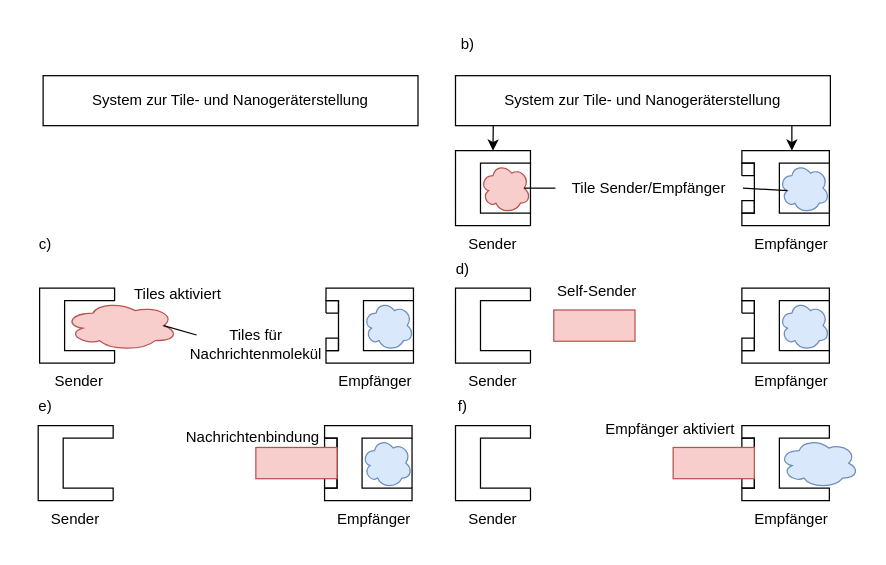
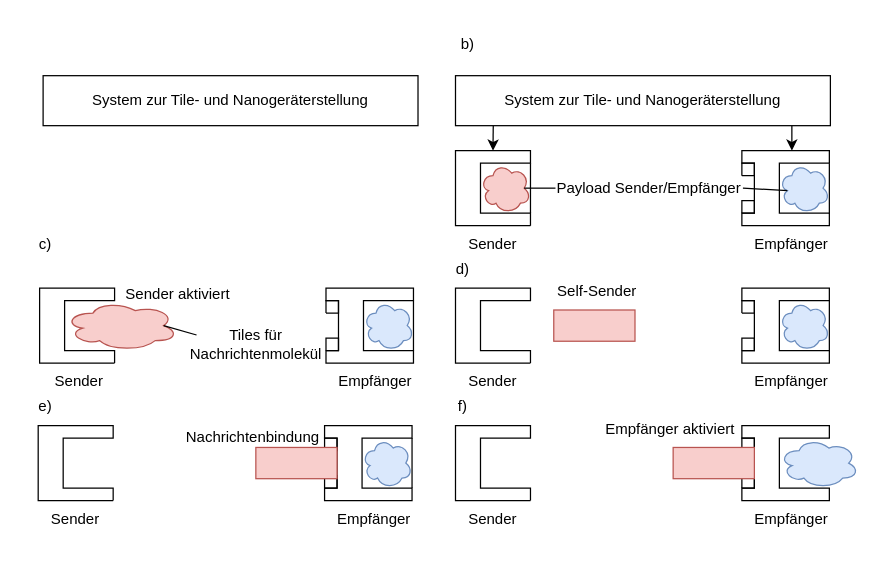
(649, 188) -> (649, 188)
(178, 294) -> (178, 294)
